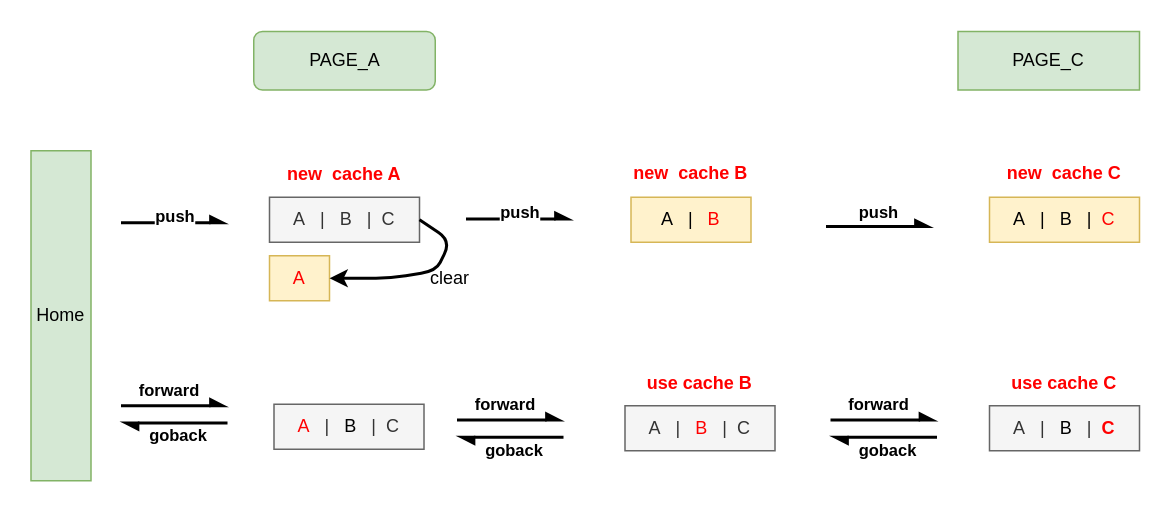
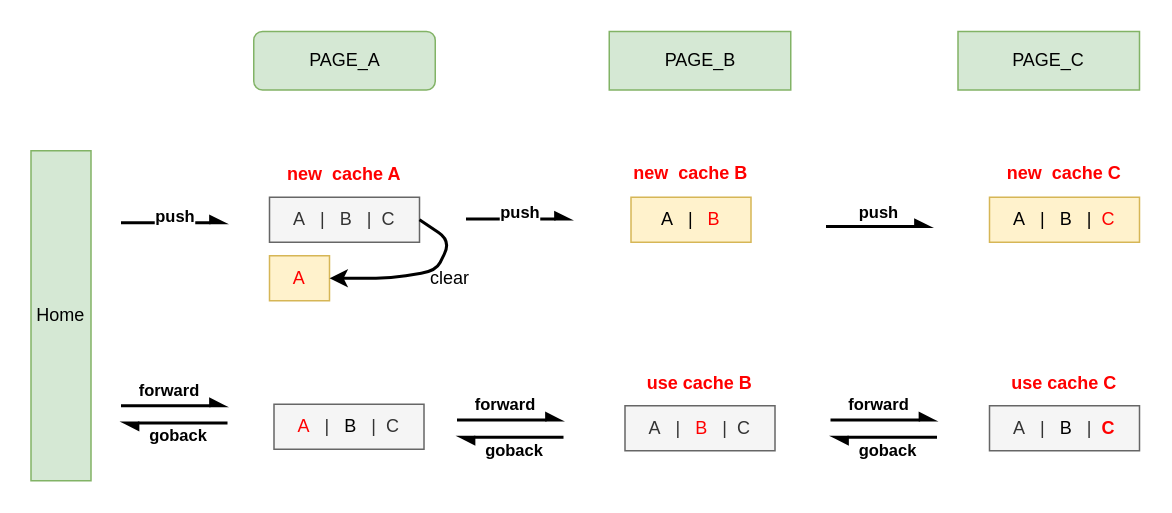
none -> (700, 61)
